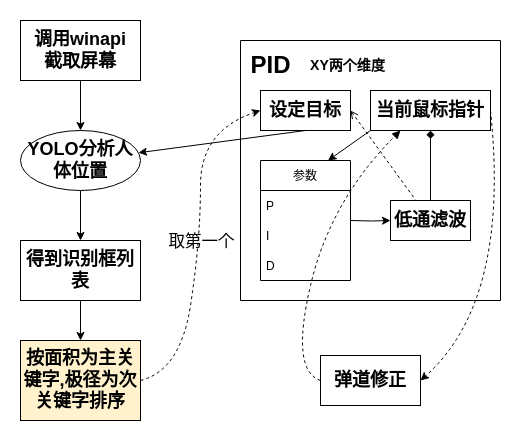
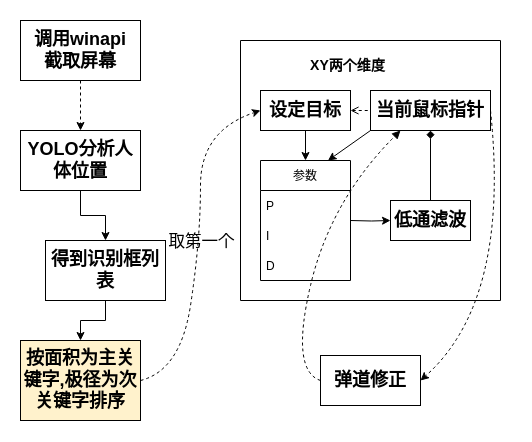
(271, 66) -> none
(81, 103) -> (81, 103)
(225, 141) -> (306, 142)
(383, 155) -> (361, 111)
(81, 161) -> (81, 161)
(81, 271) -> (106, 271)
